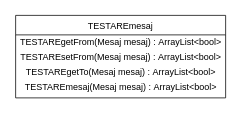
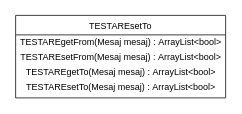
(120, 26) -> (120, 26)
(121, 87) -> (121, 87)
